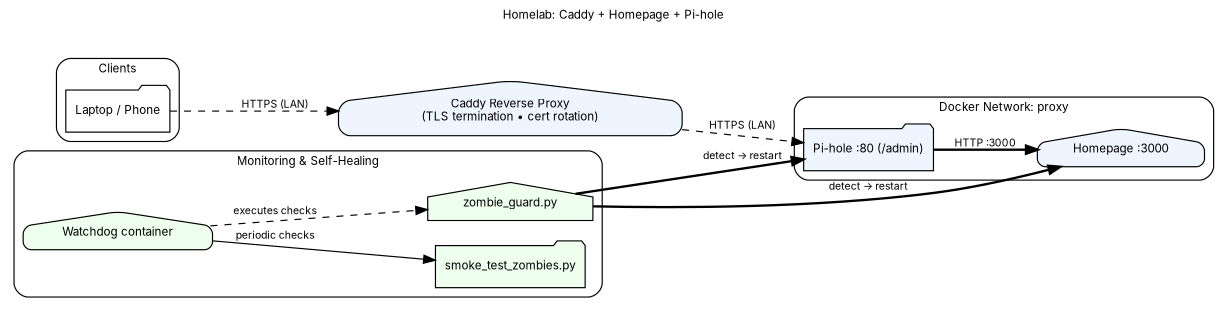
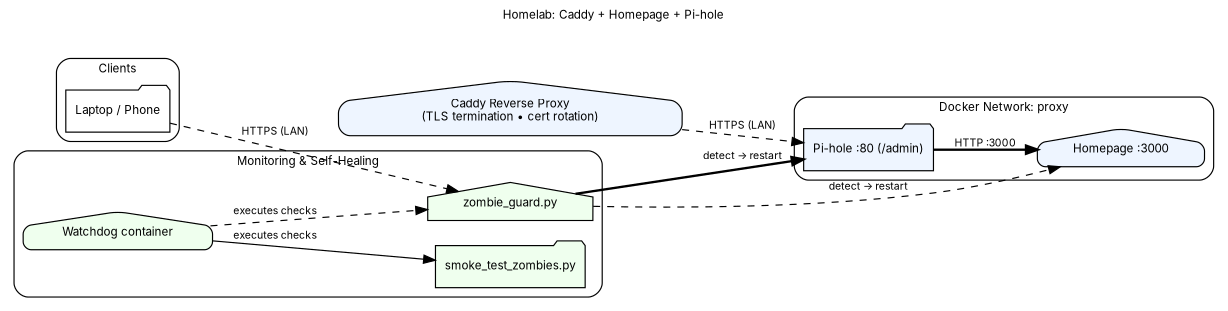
(248, 111) -> (322, 159)
(822, 203) -> (822, 203)
(275, 236) -> (275, 236)
